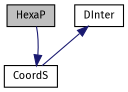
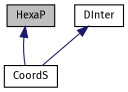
(38, 41) -> (24, 52)
